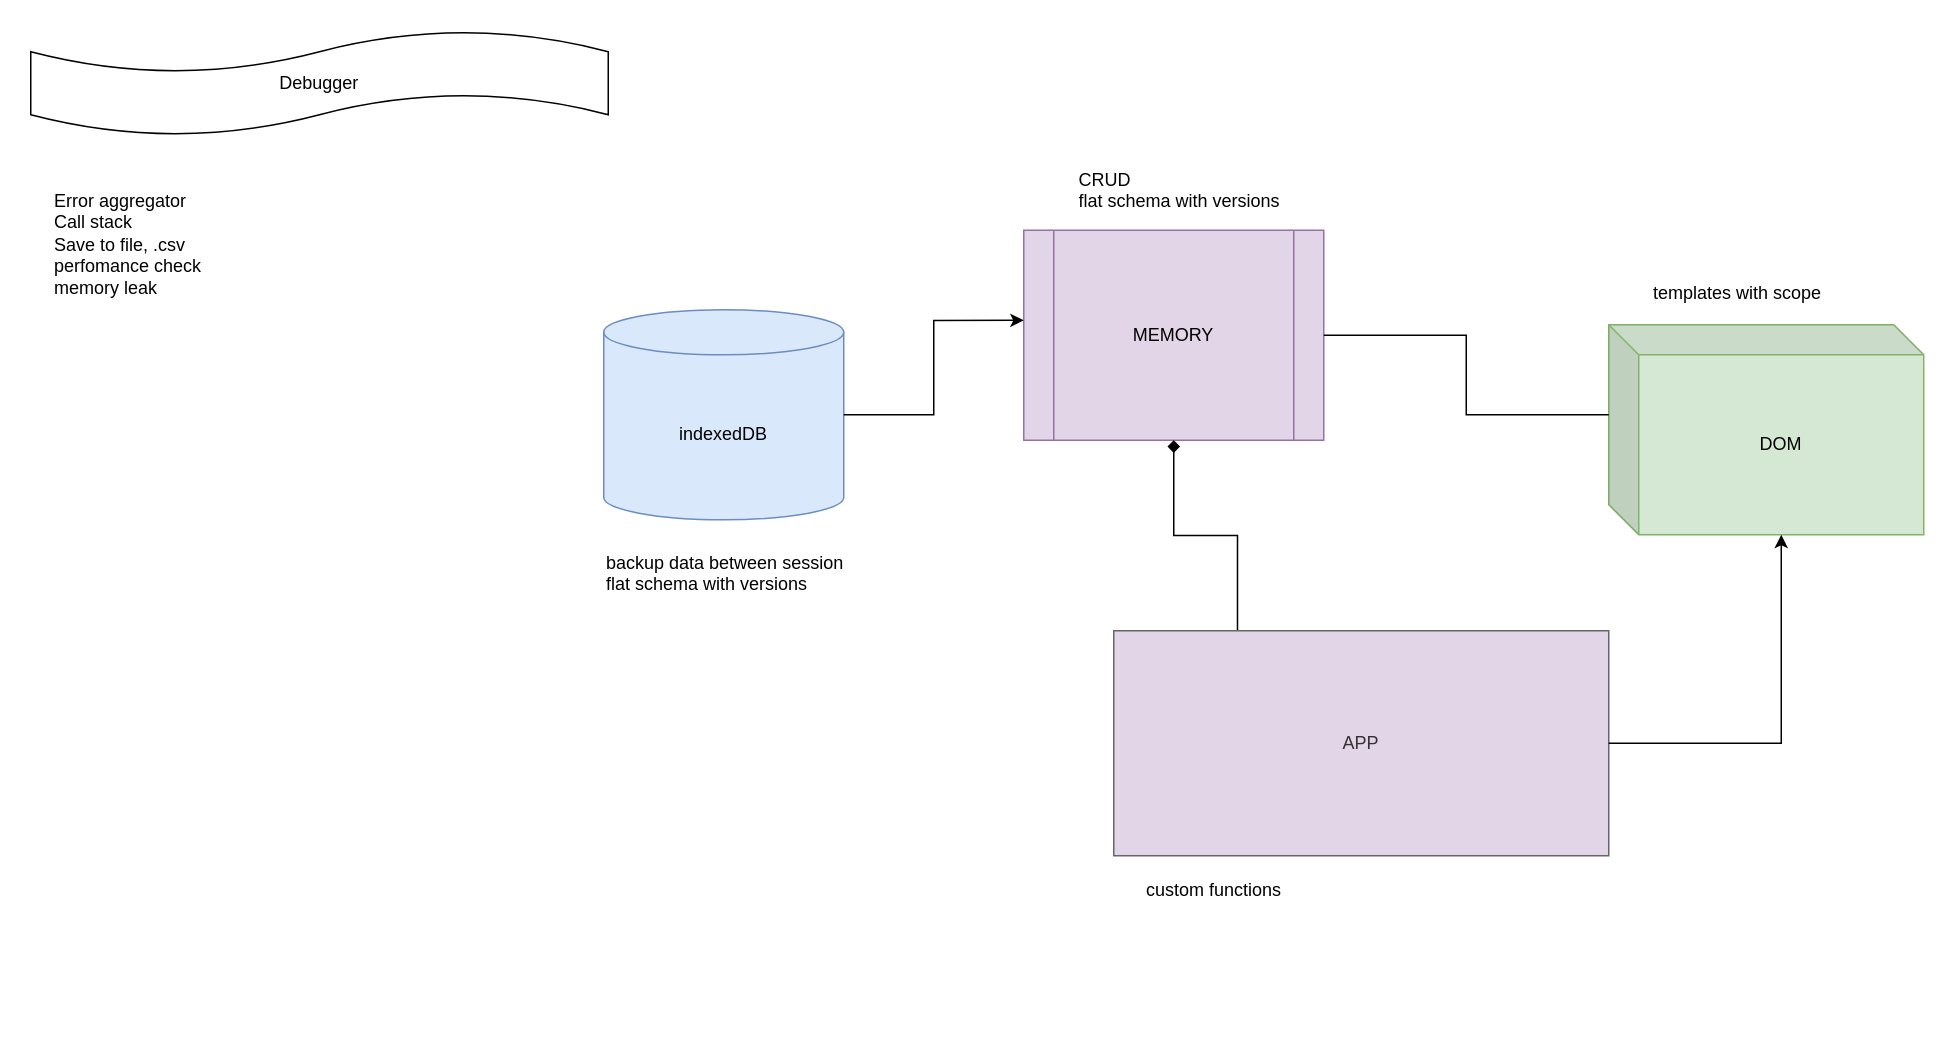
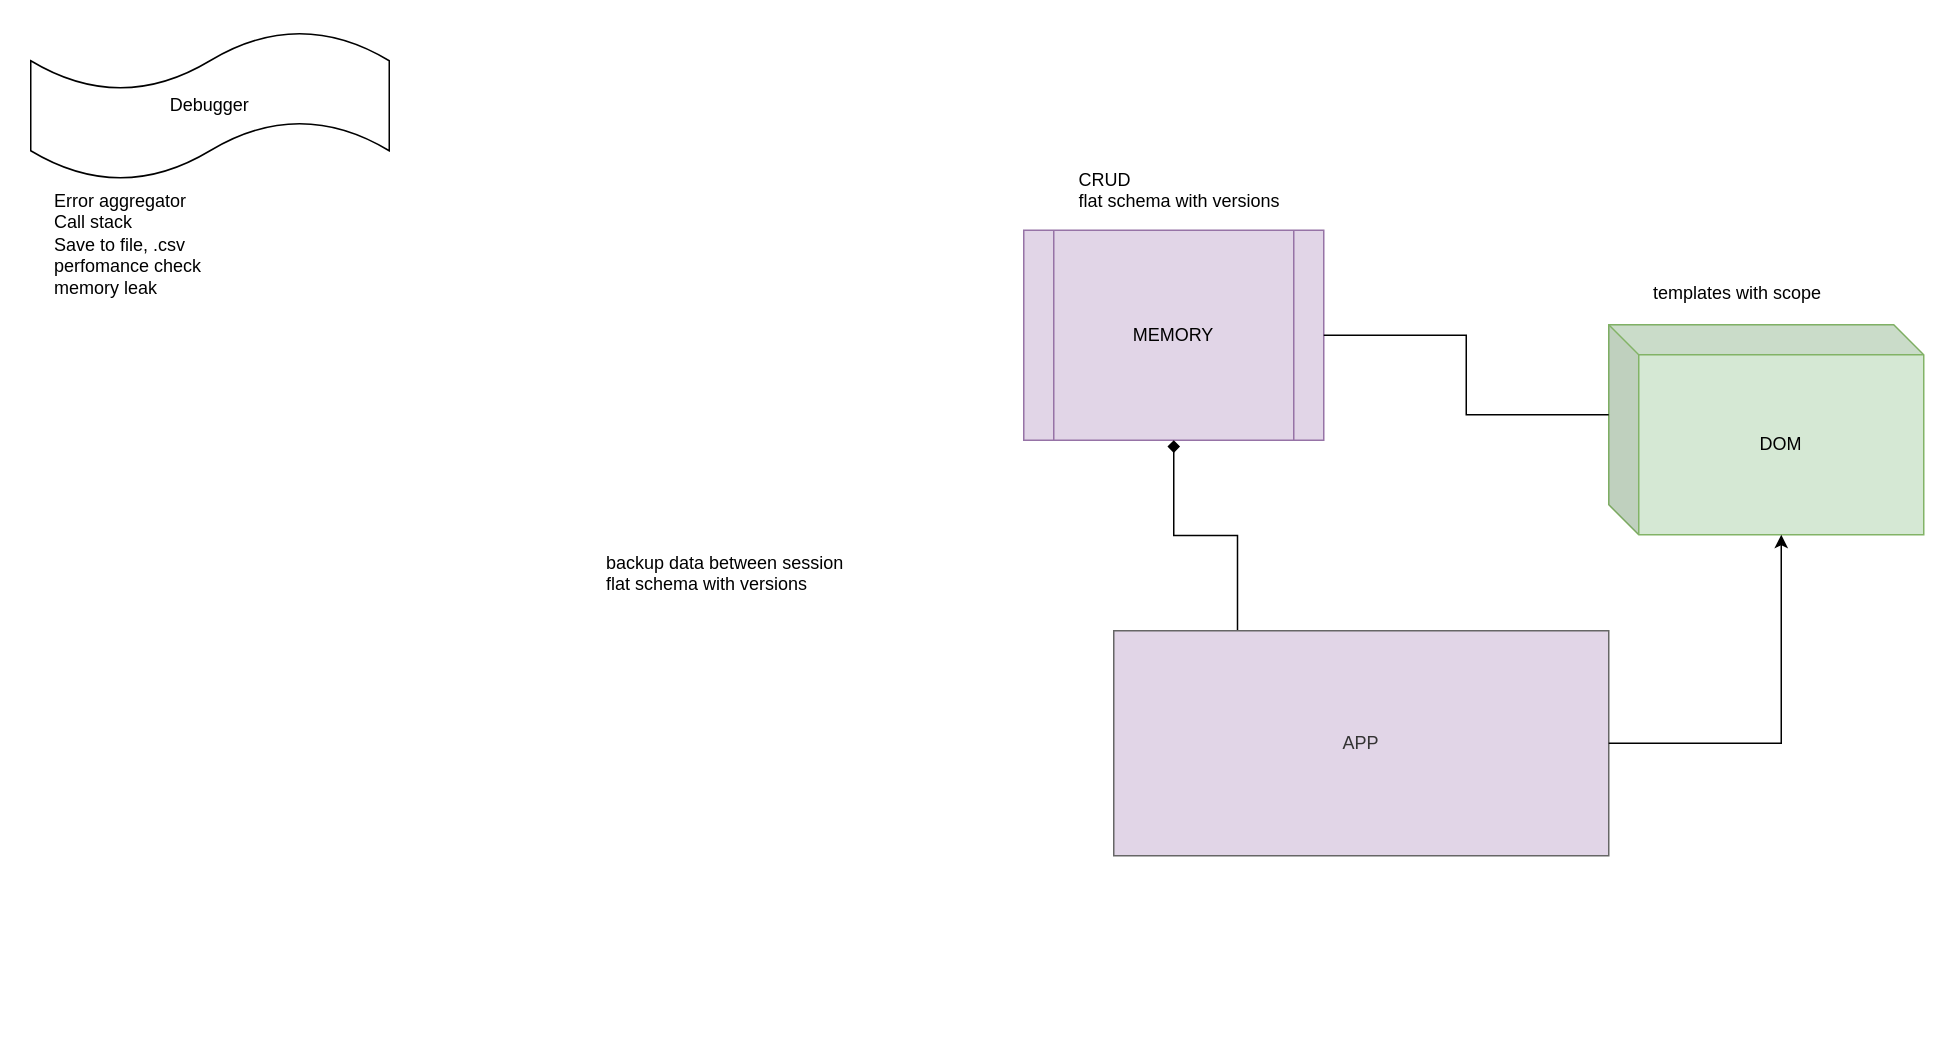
(320, 83) -> (210, 106)
(934, 373) -> none
(724, 415) -> none
(1349, 941) -> none
